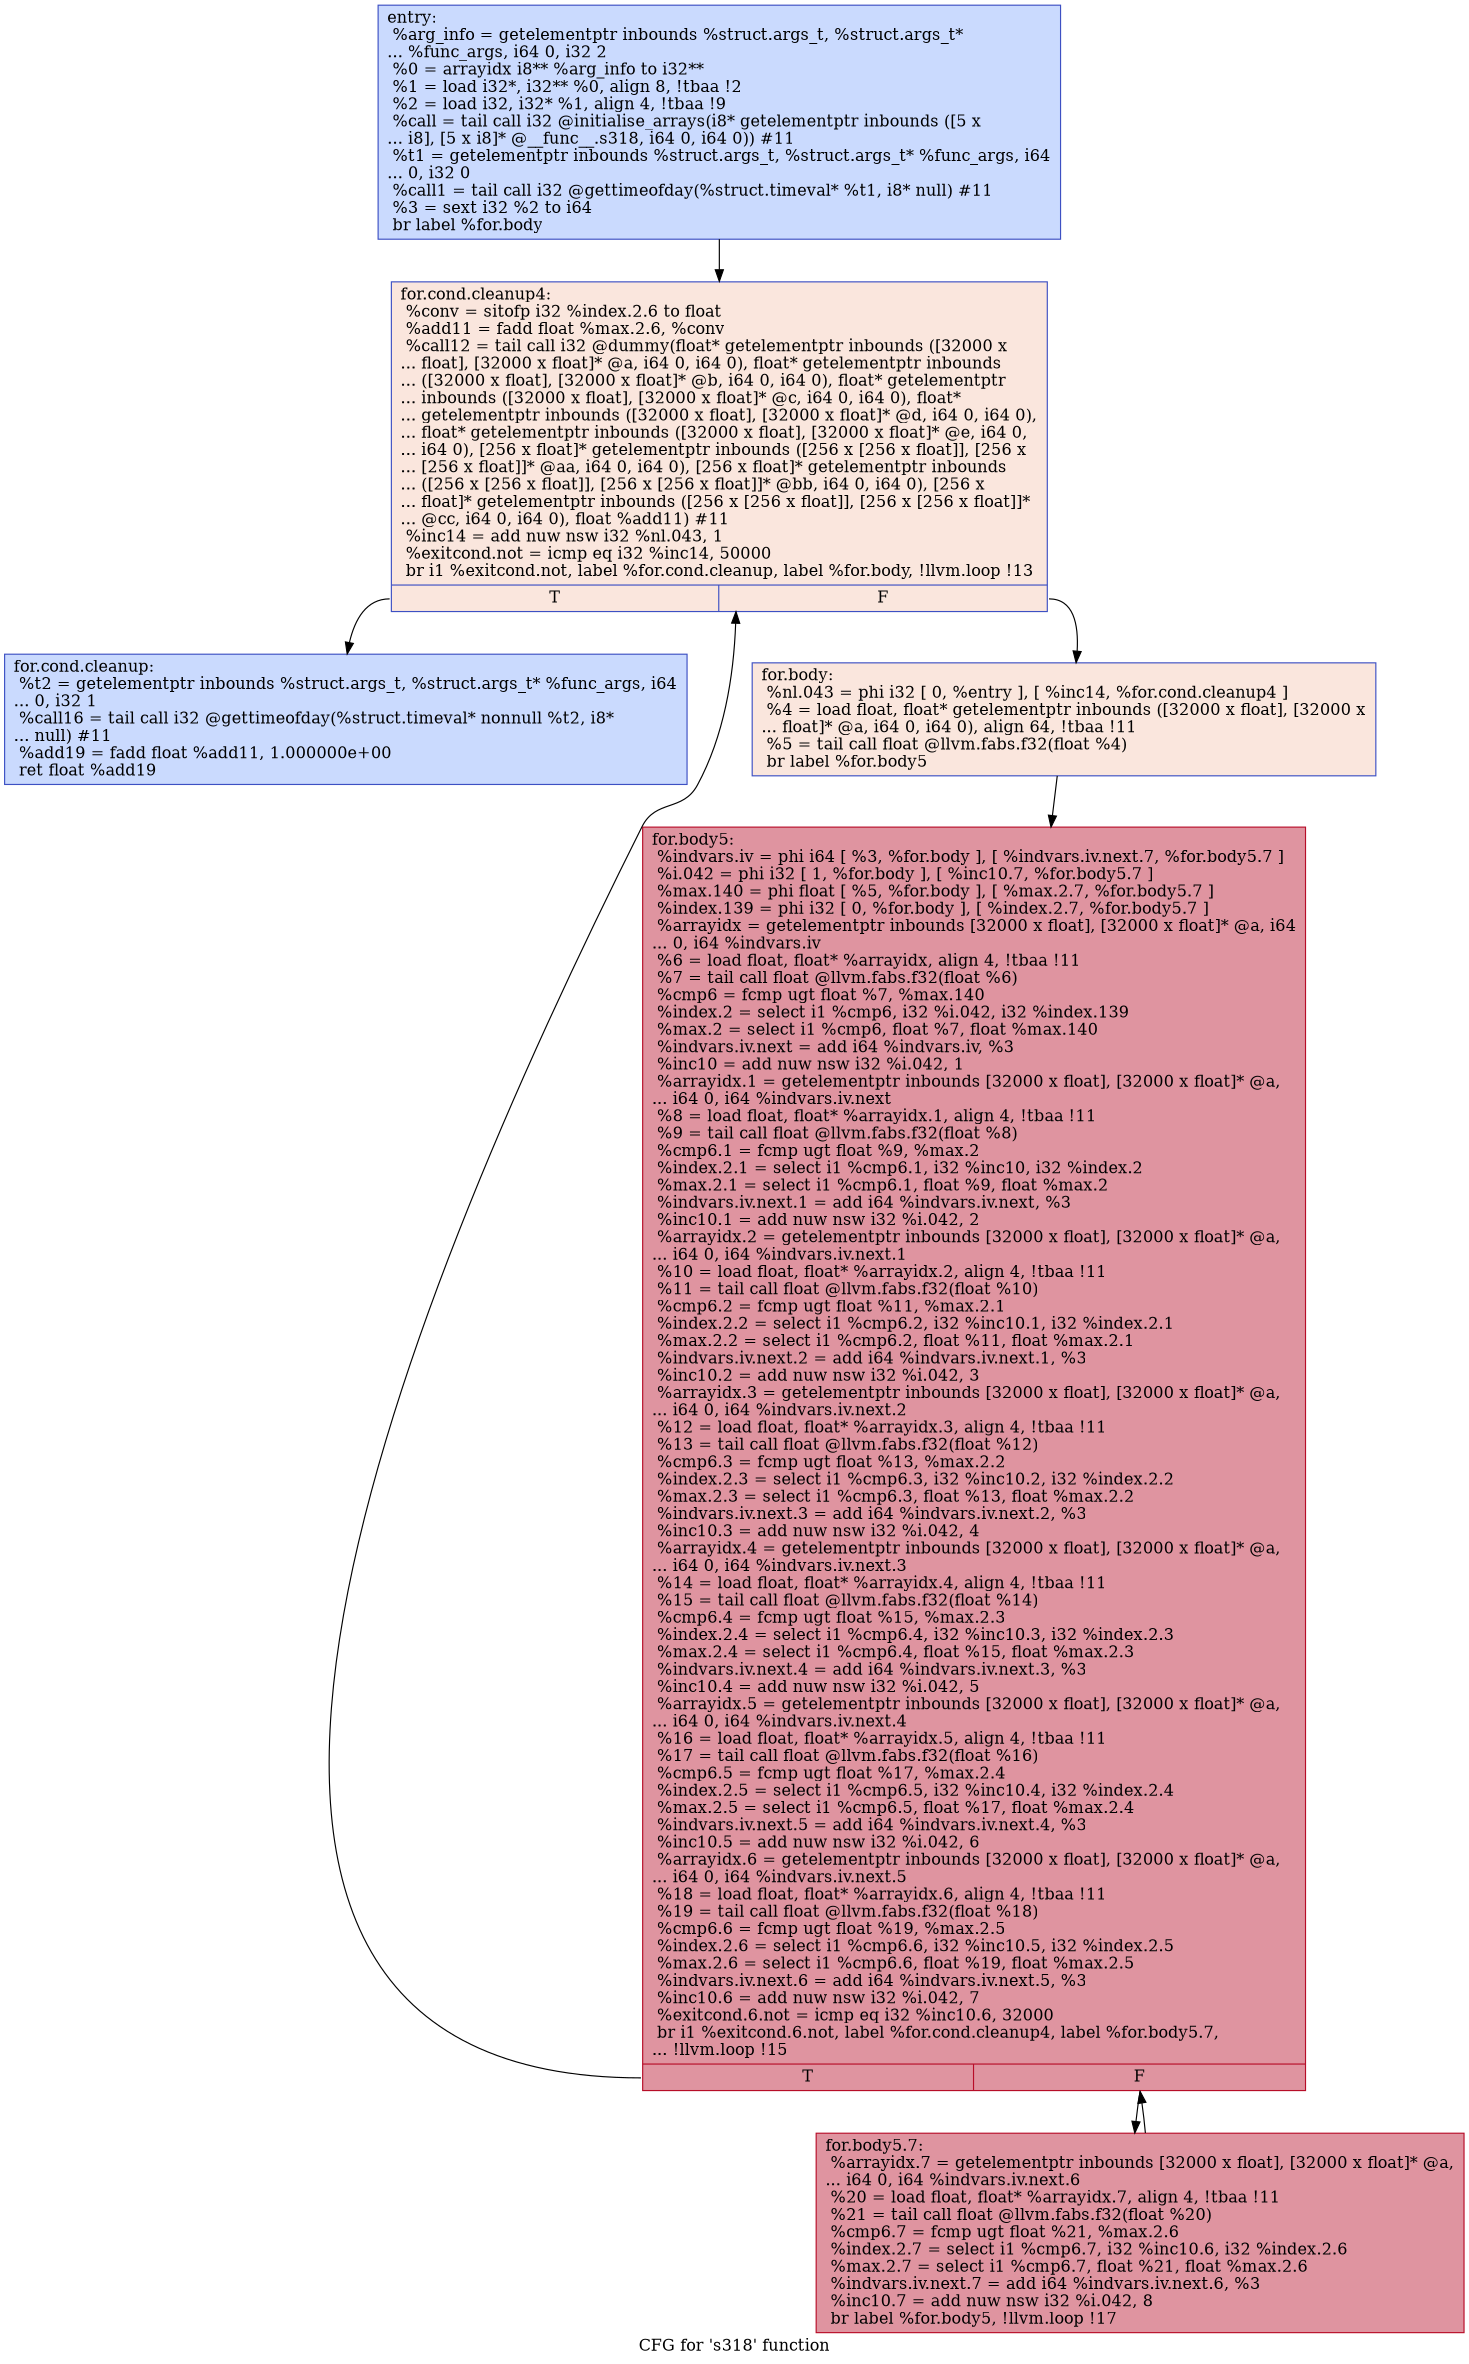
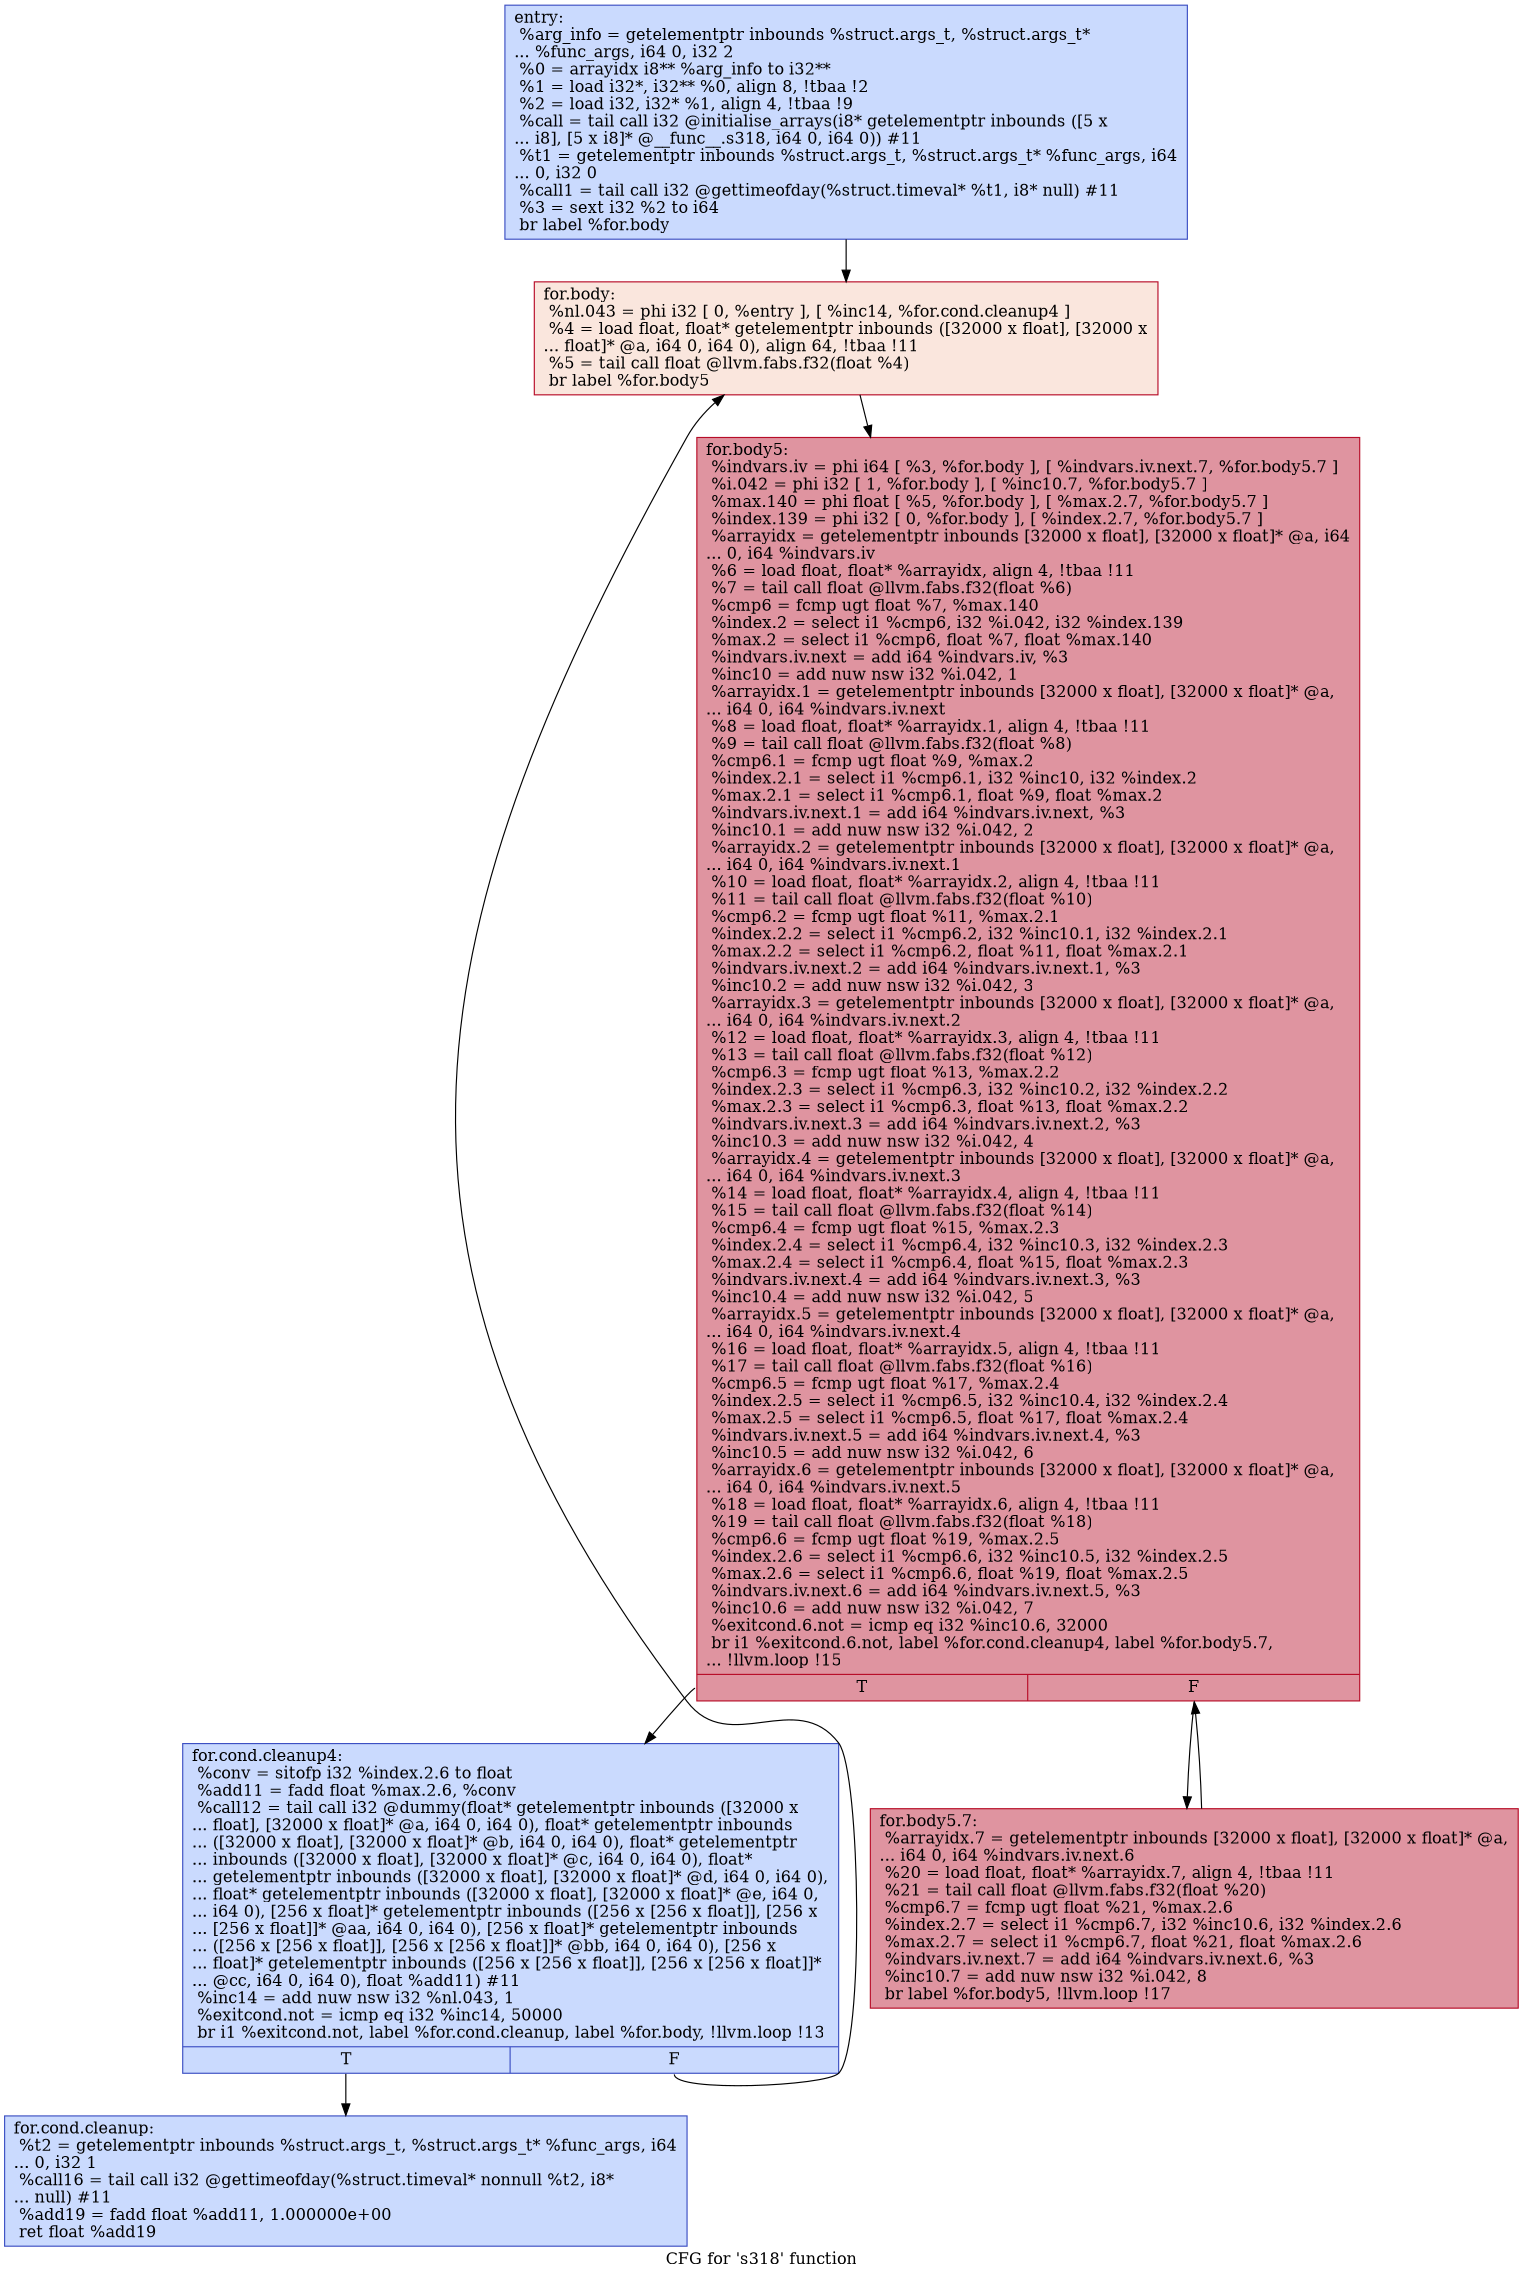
(719, 254) -> (846, 255)
(719, 447) -> (511, 1908)
(1064, 719) -> (846, 338)
